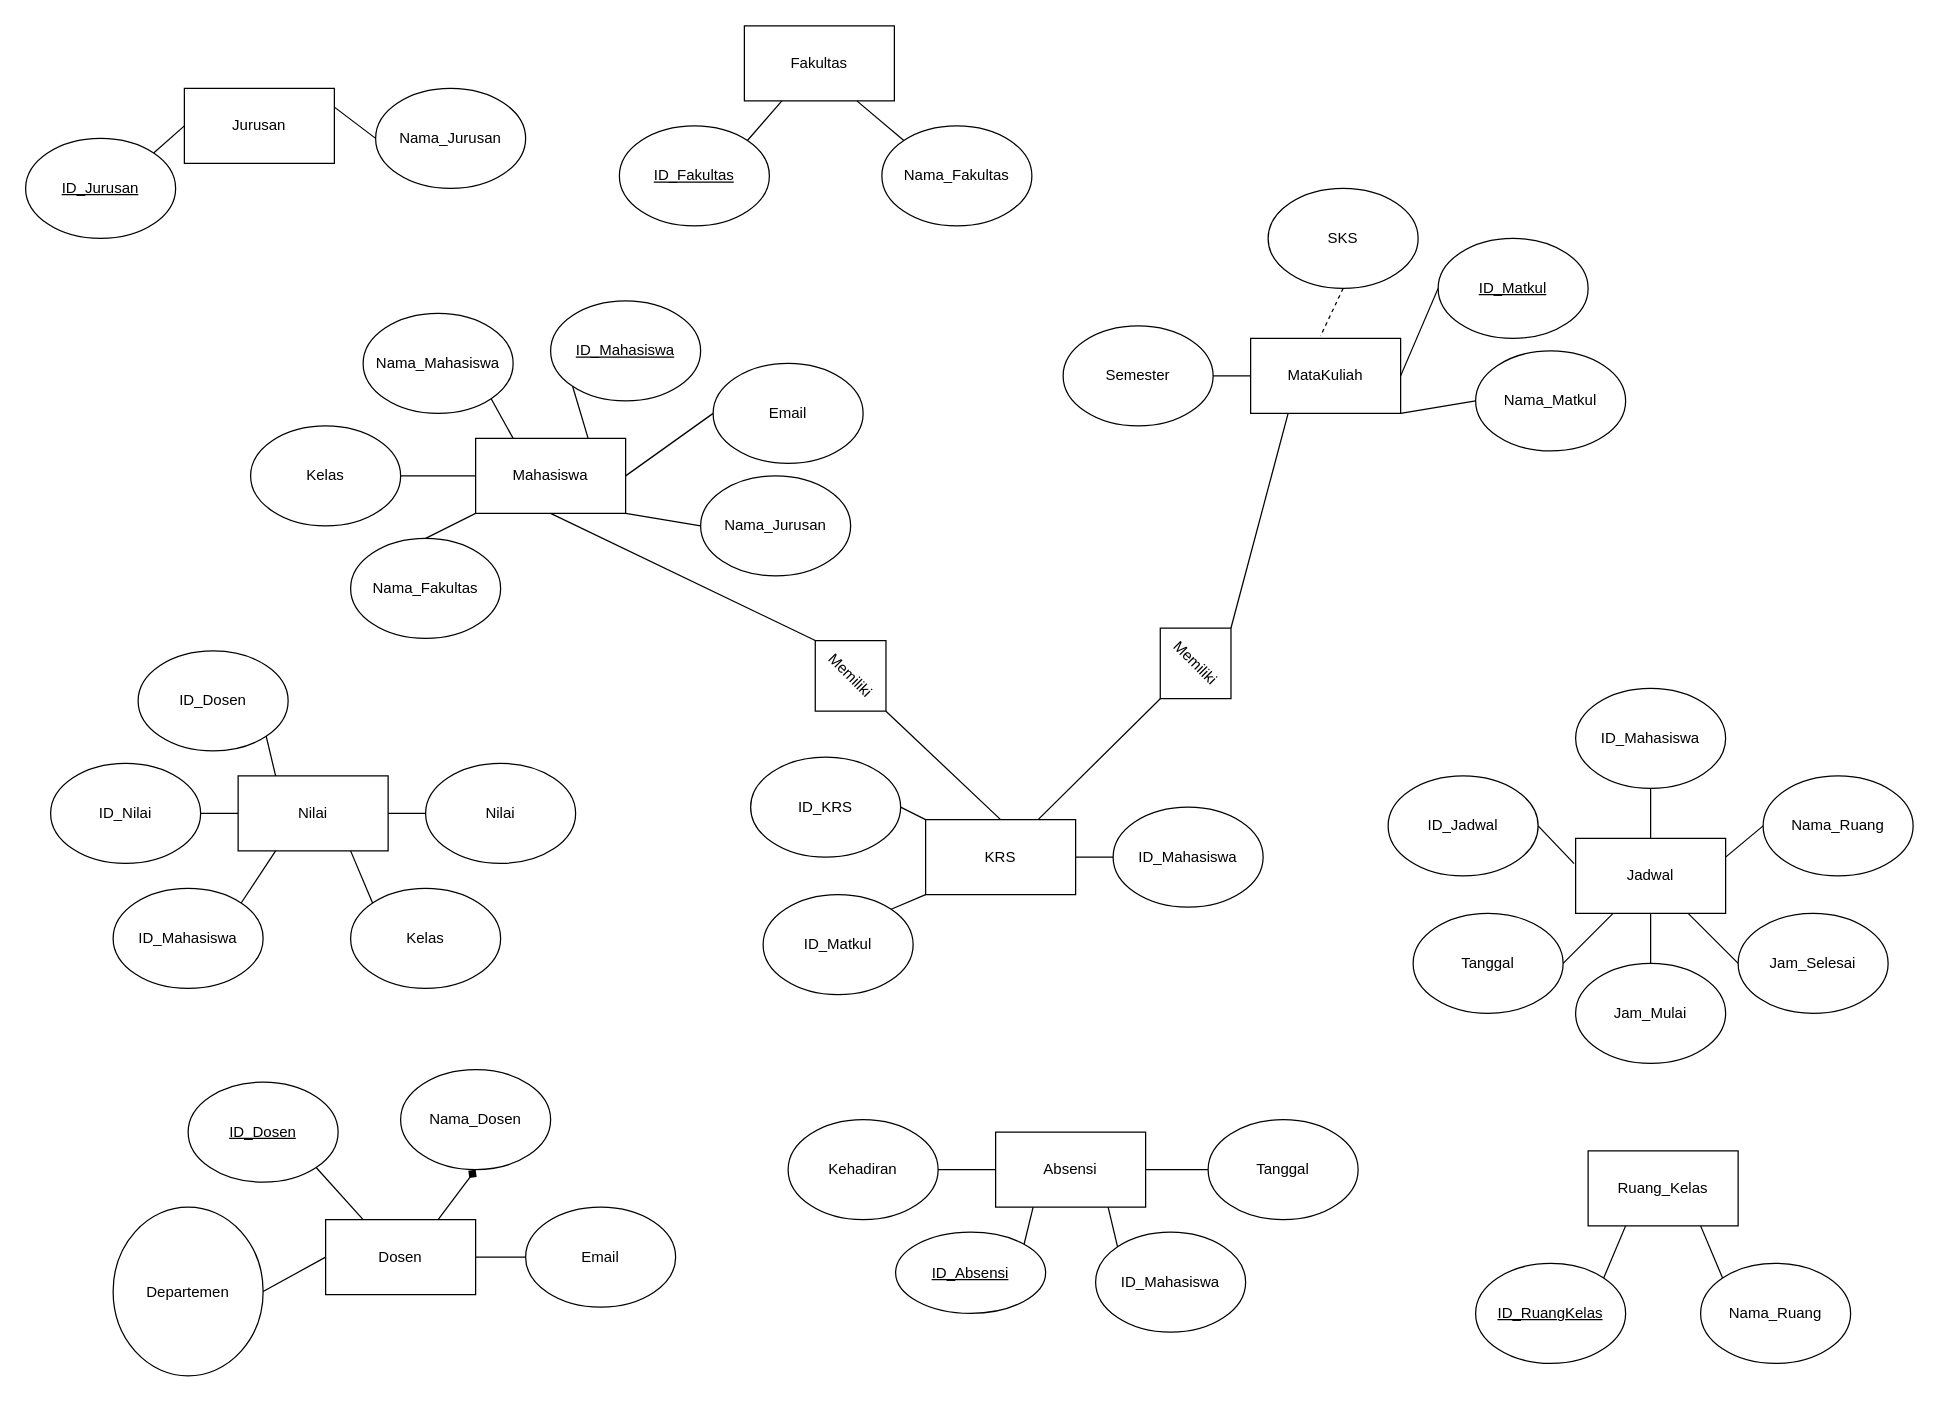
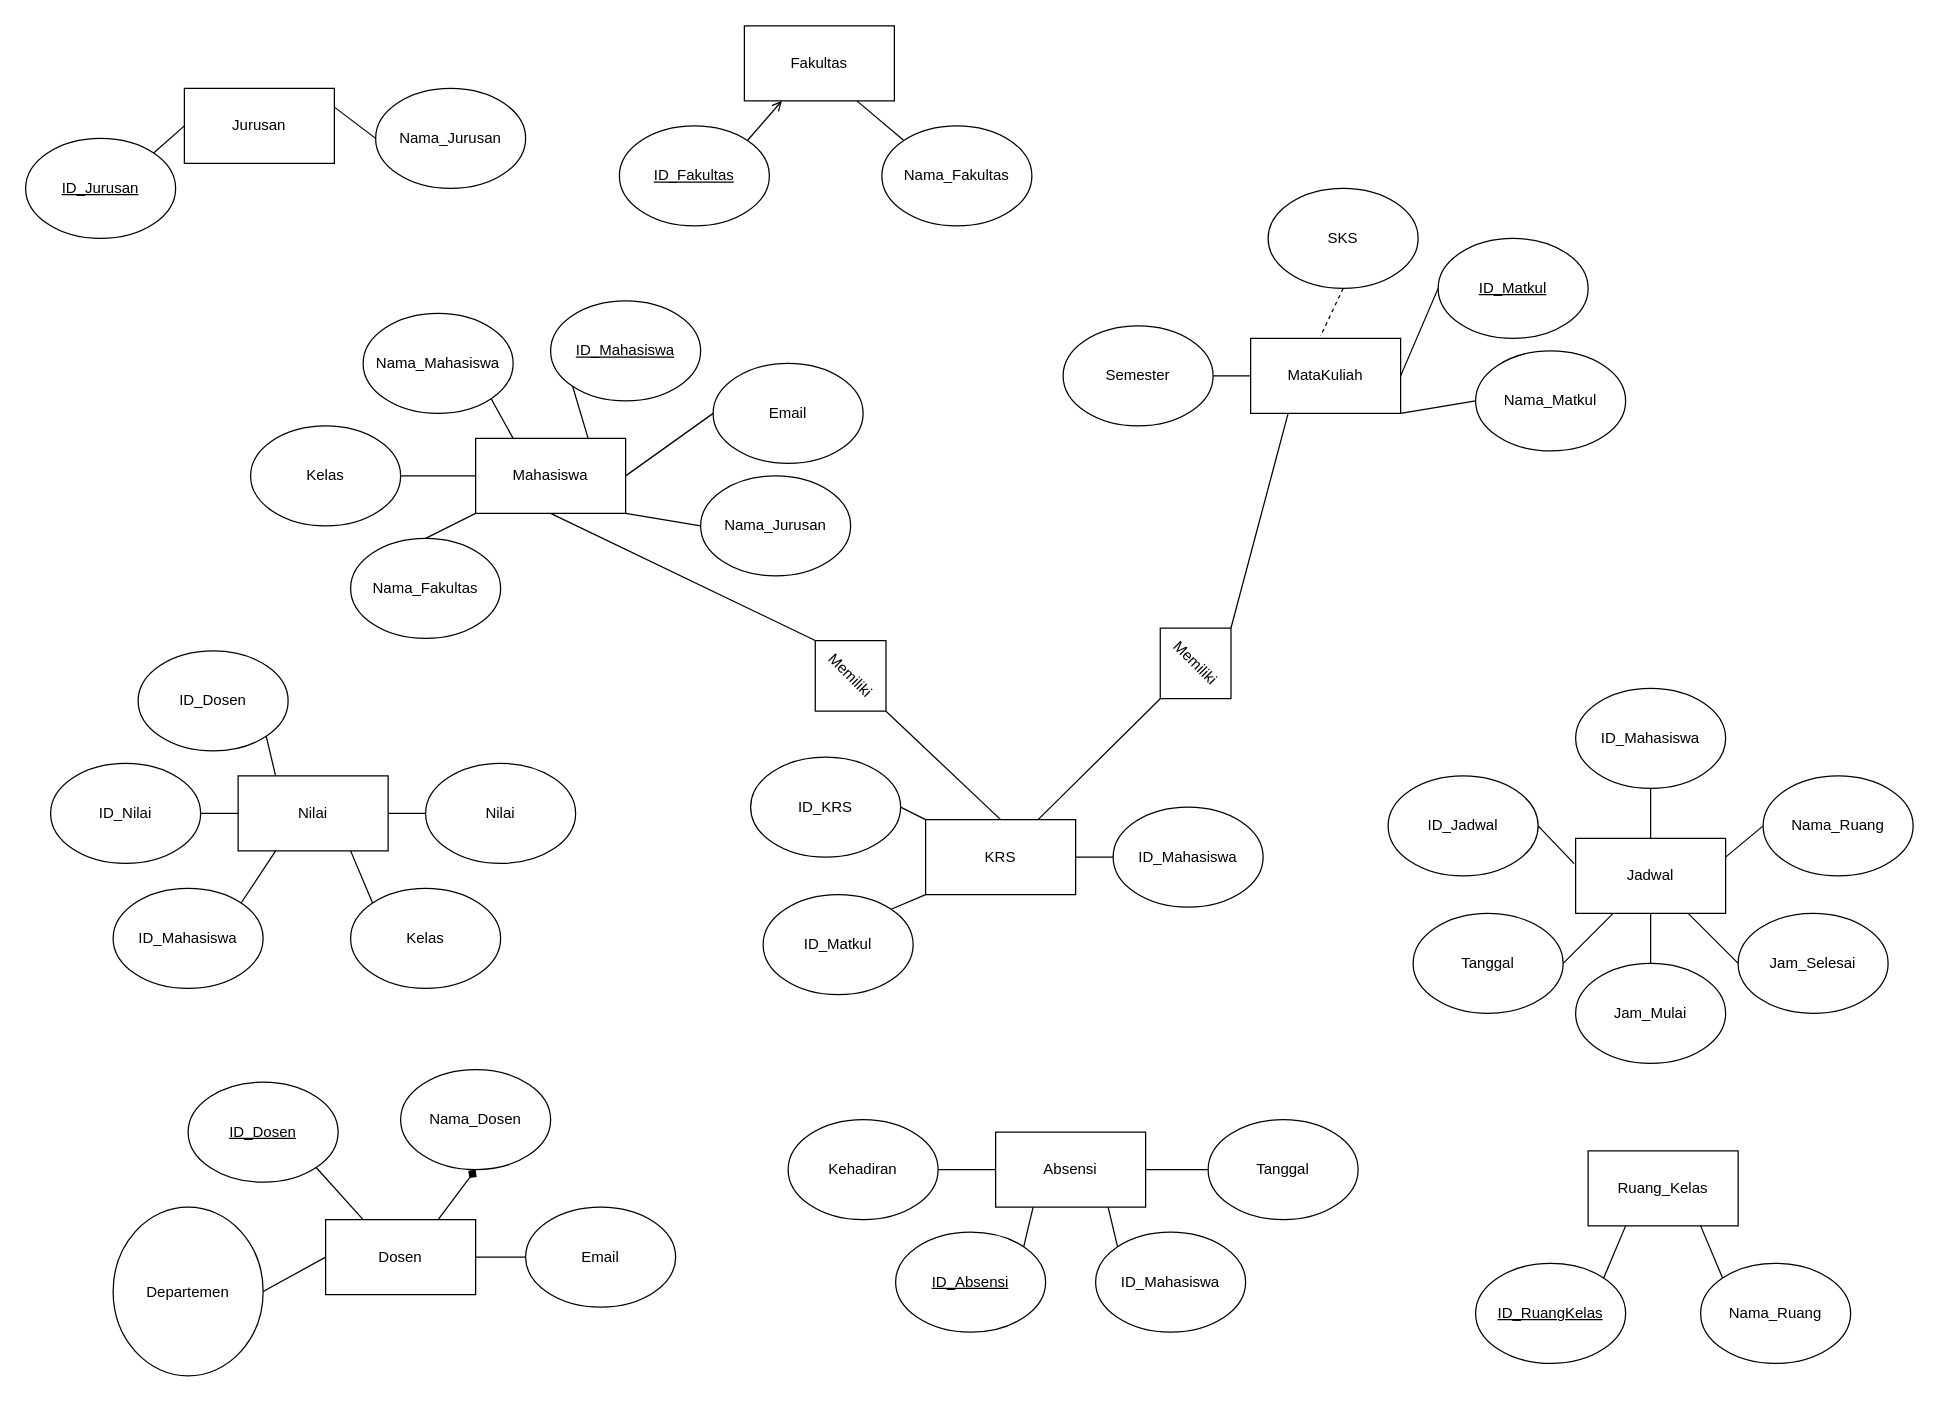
(779, 104) -> (778, 105)
(971, 1273) -> (971, 1282)
